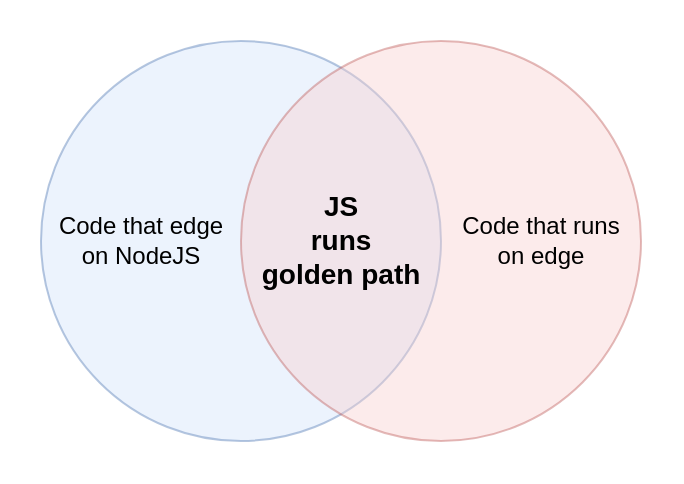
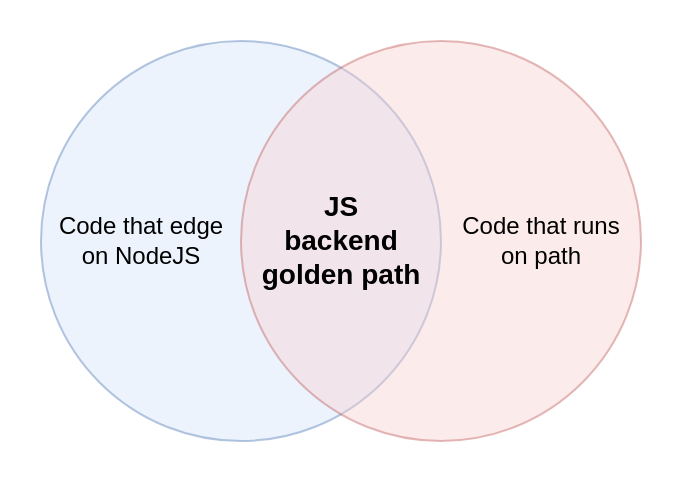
(342, 241) -> (342, 241)
(542, 241) -> (542, 241)
